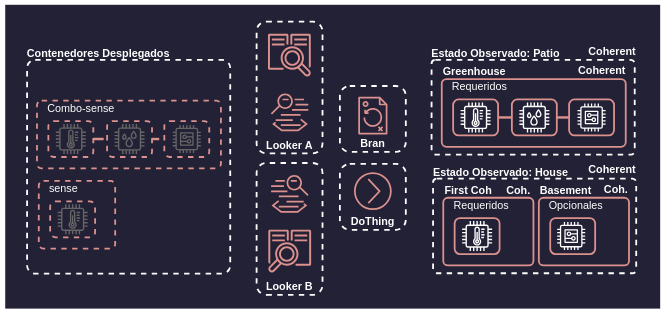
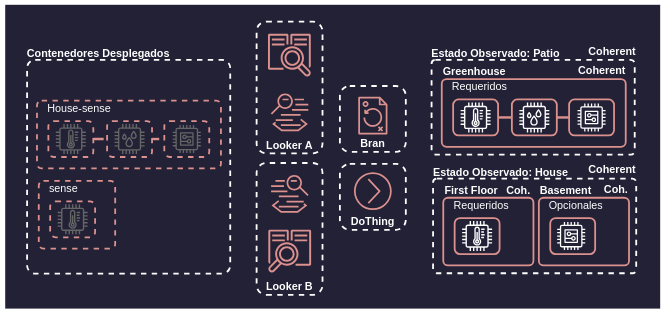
(80, 109) -> (80, 109)
(469, 191) -> (474, 191)
